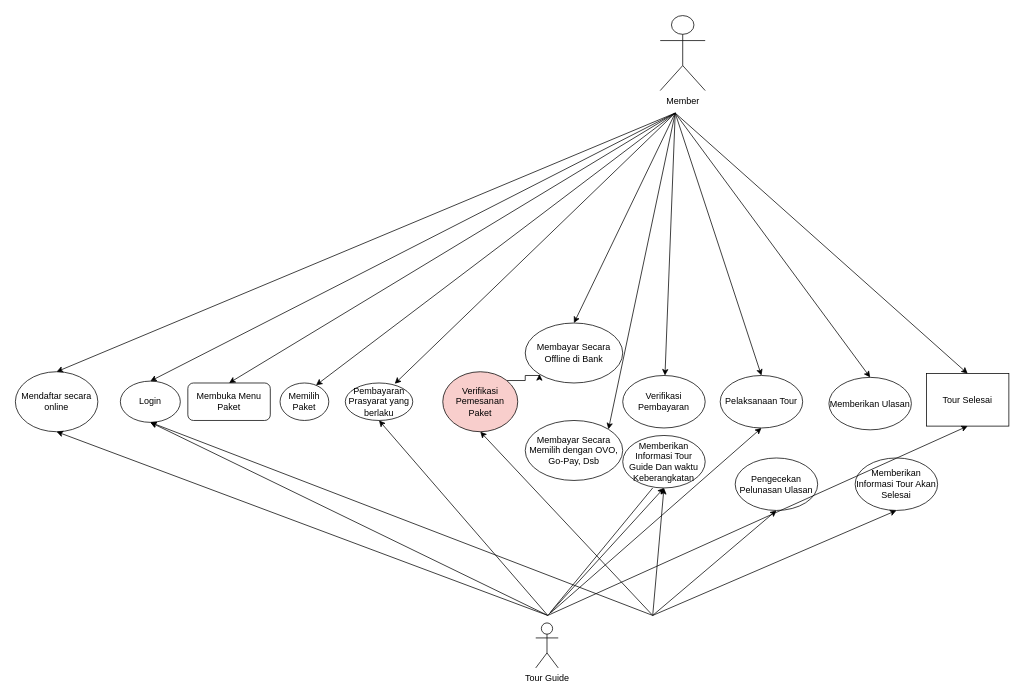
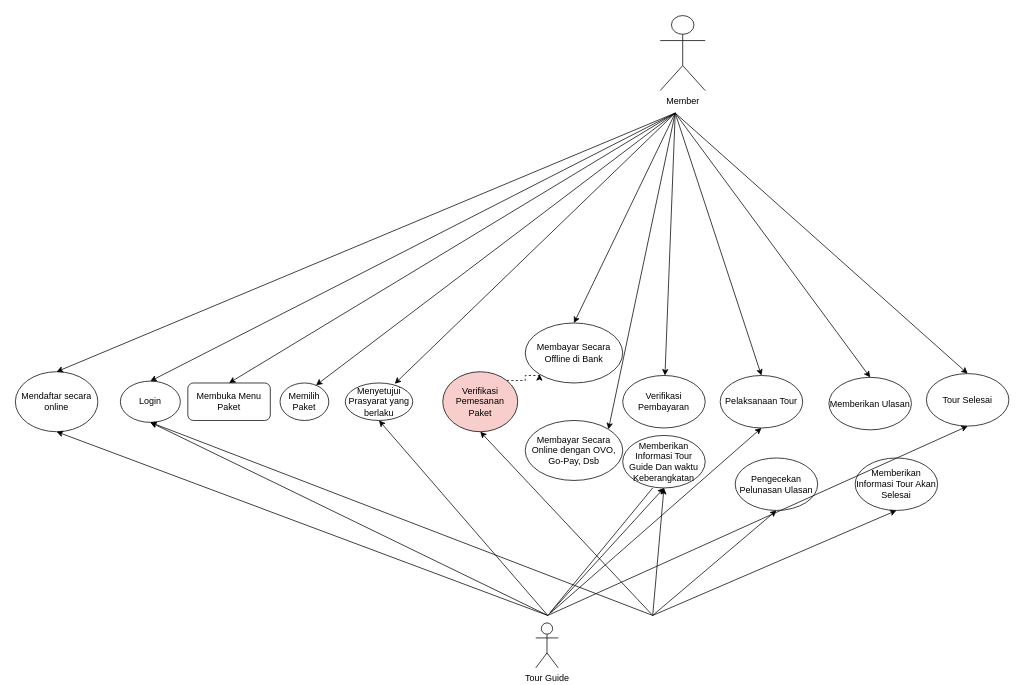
(525, 380) -> (525, 380)
(968, 400) -> (968, 400)
(379, 402) -> (379, 402)
(574, 450) -> (574, 450)
